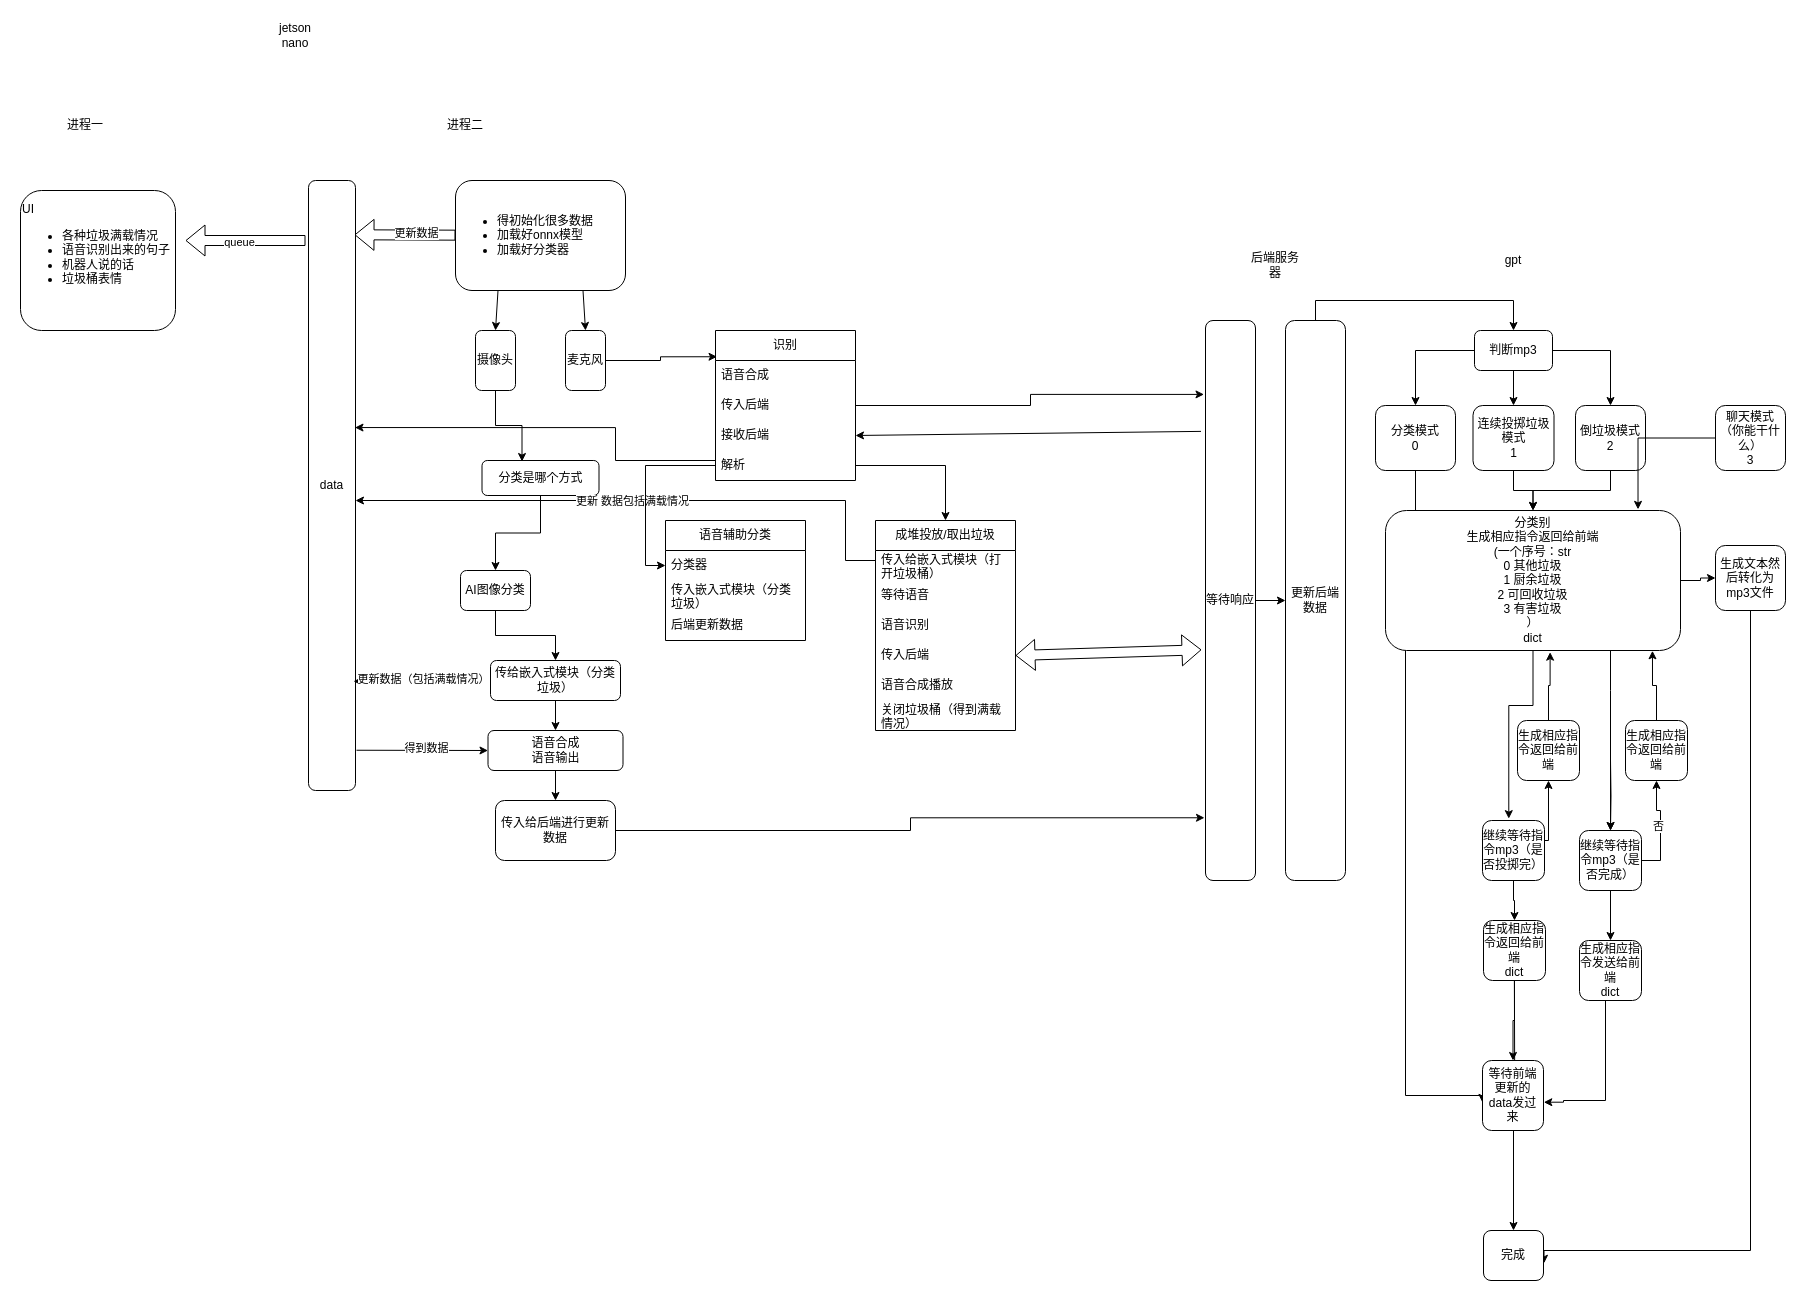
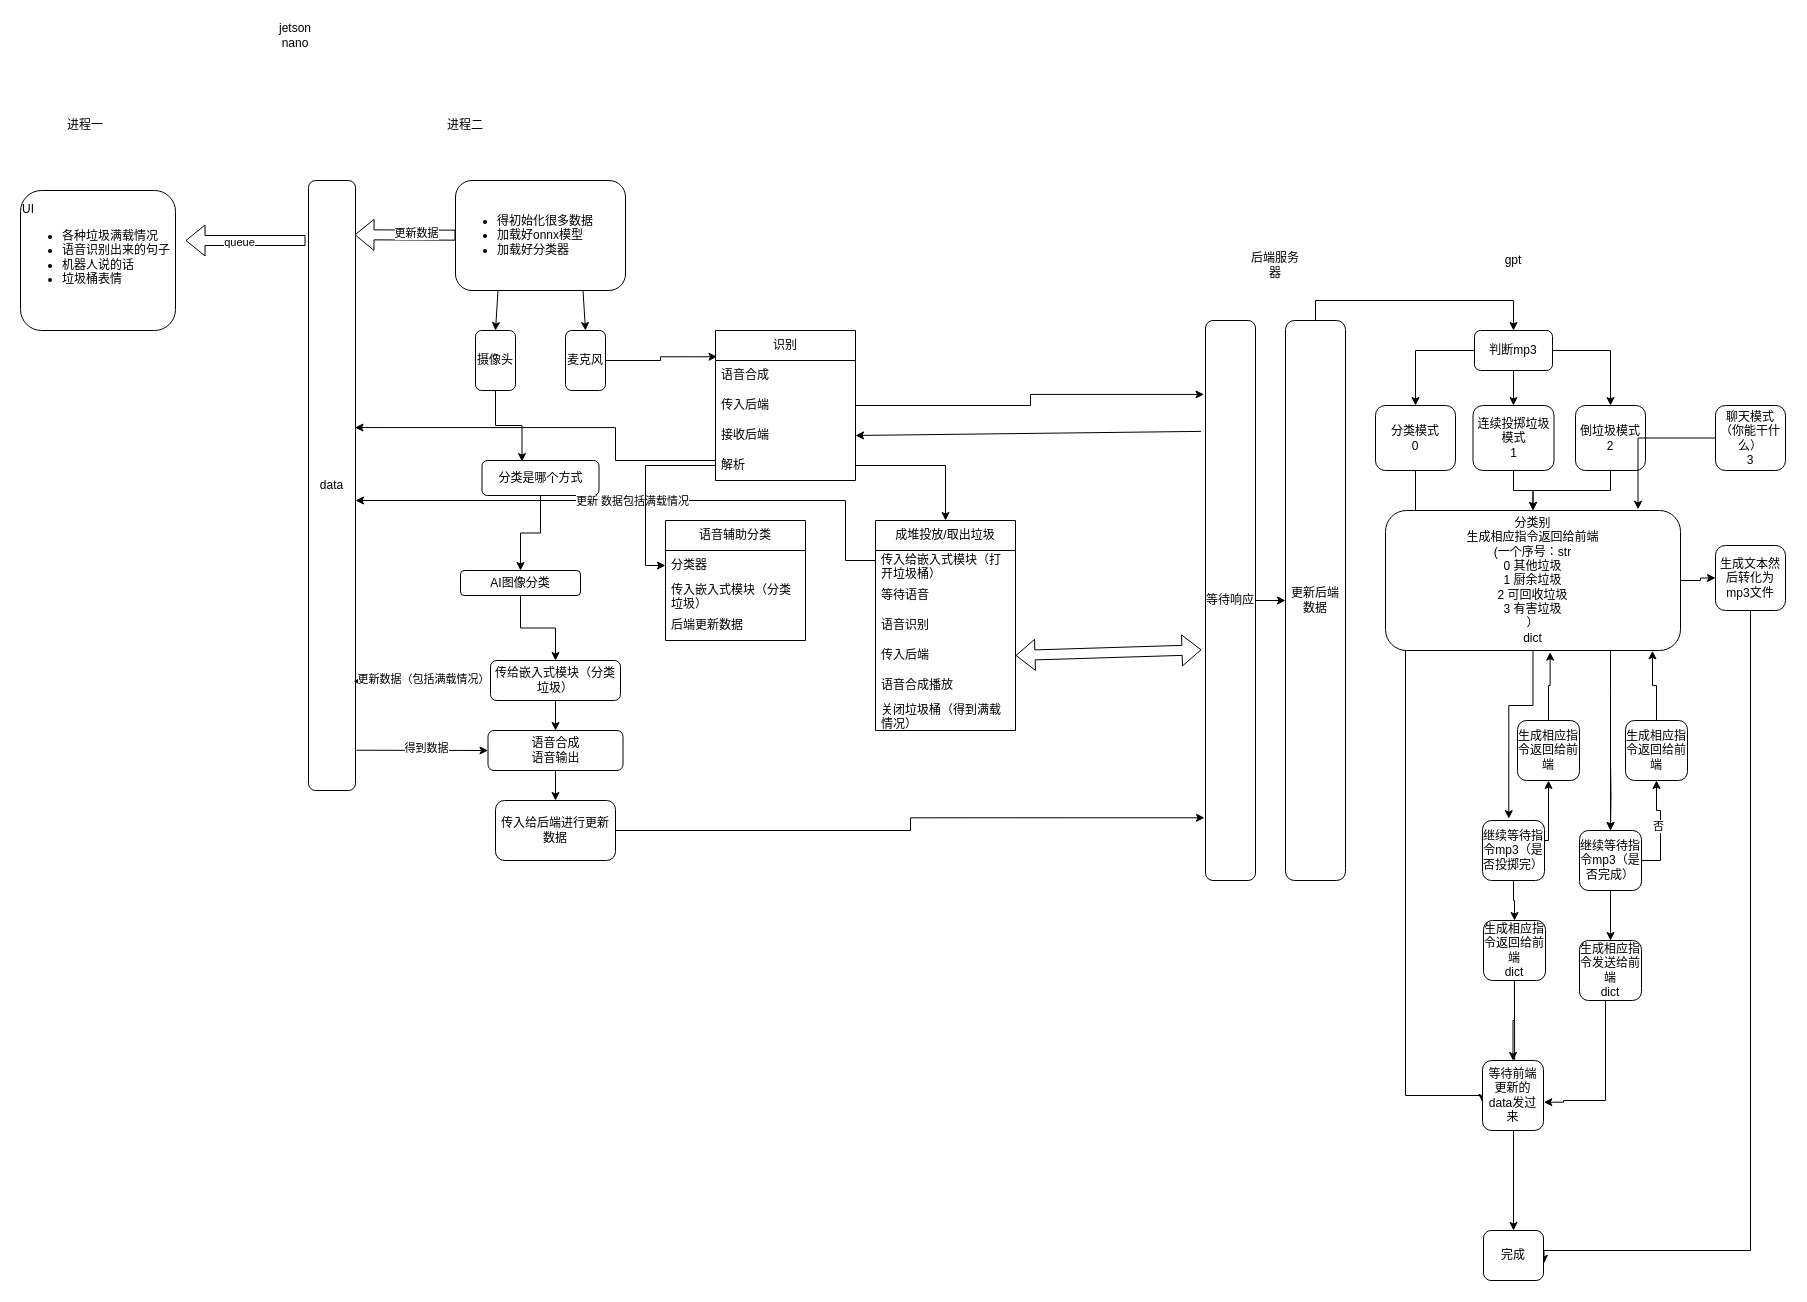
(496, 591) -> (521, 583)
